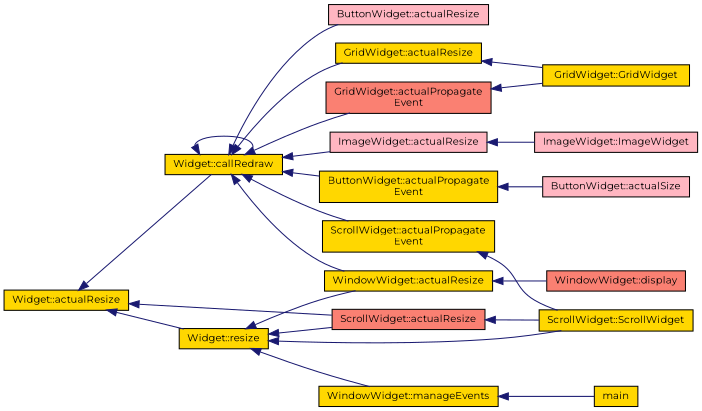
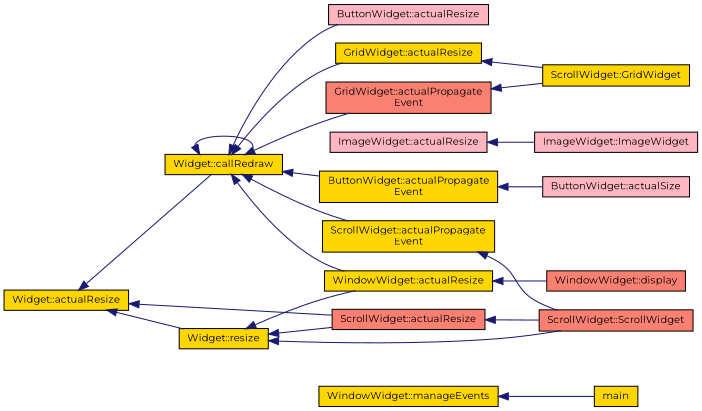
(616, 75) -> (616, 75)
(311, 154) -> none
(616, 320) -> (616, 320)
(315, 371) -> none
